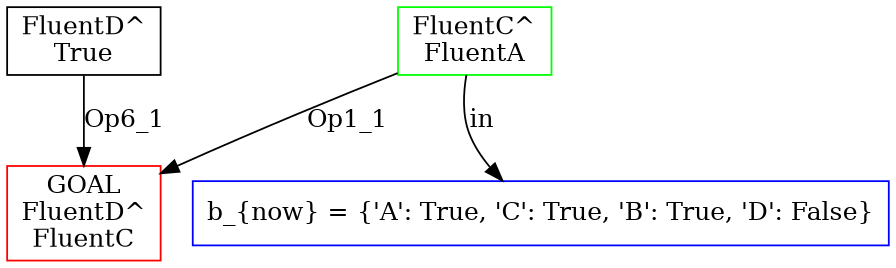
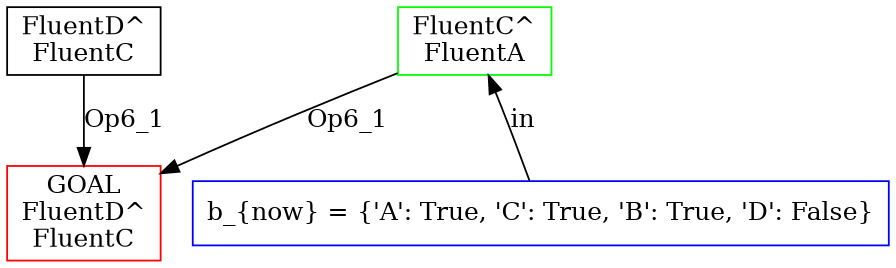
(84, 41) -> (84, 41)
(348, 120) -> (348, 120)
(466, 124) -> (513, 136)
